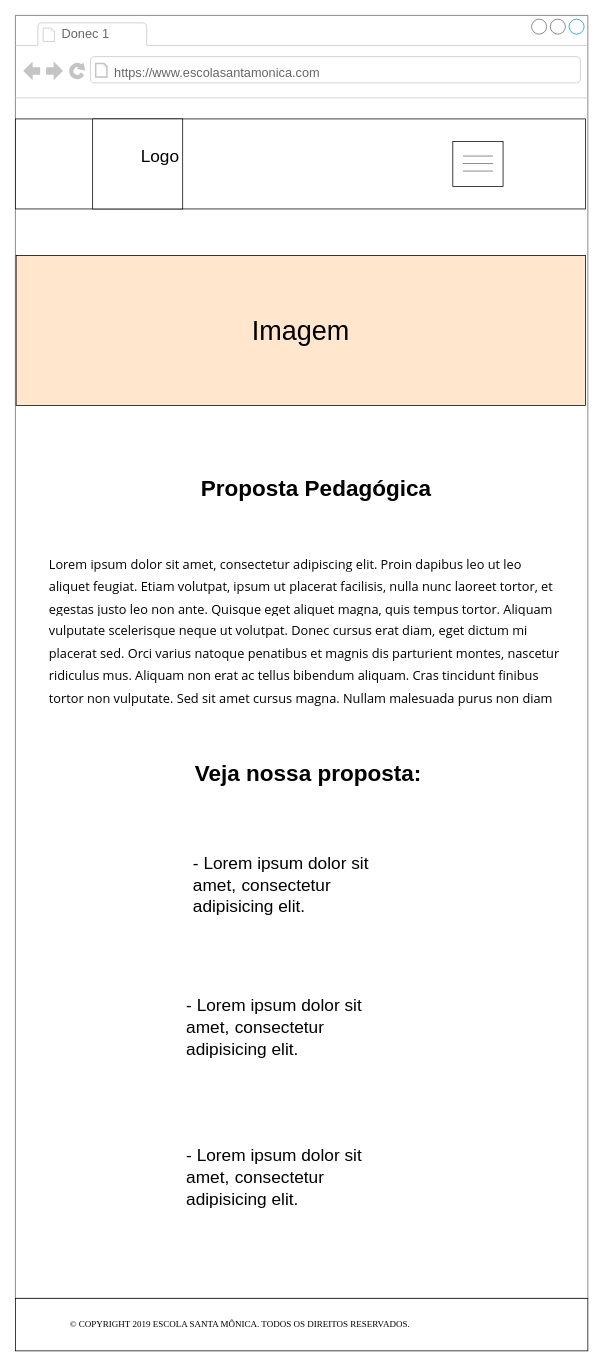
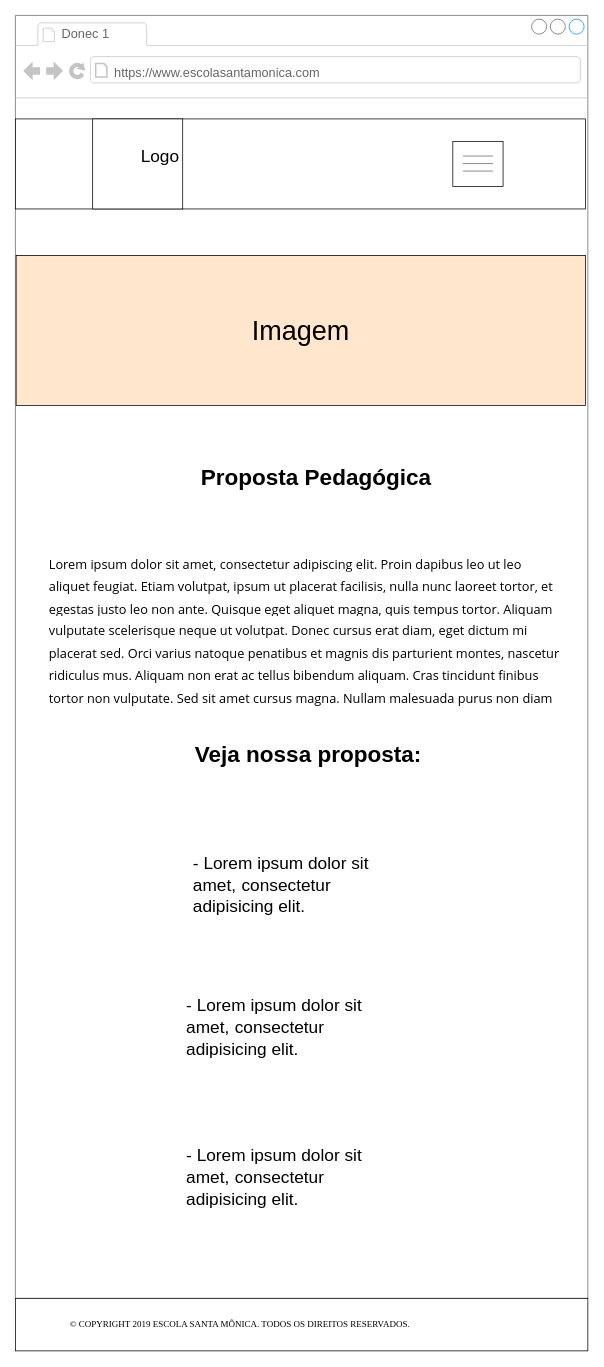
(316, 488) -> (316, 477)
(308, 773) -> (308, 754)
